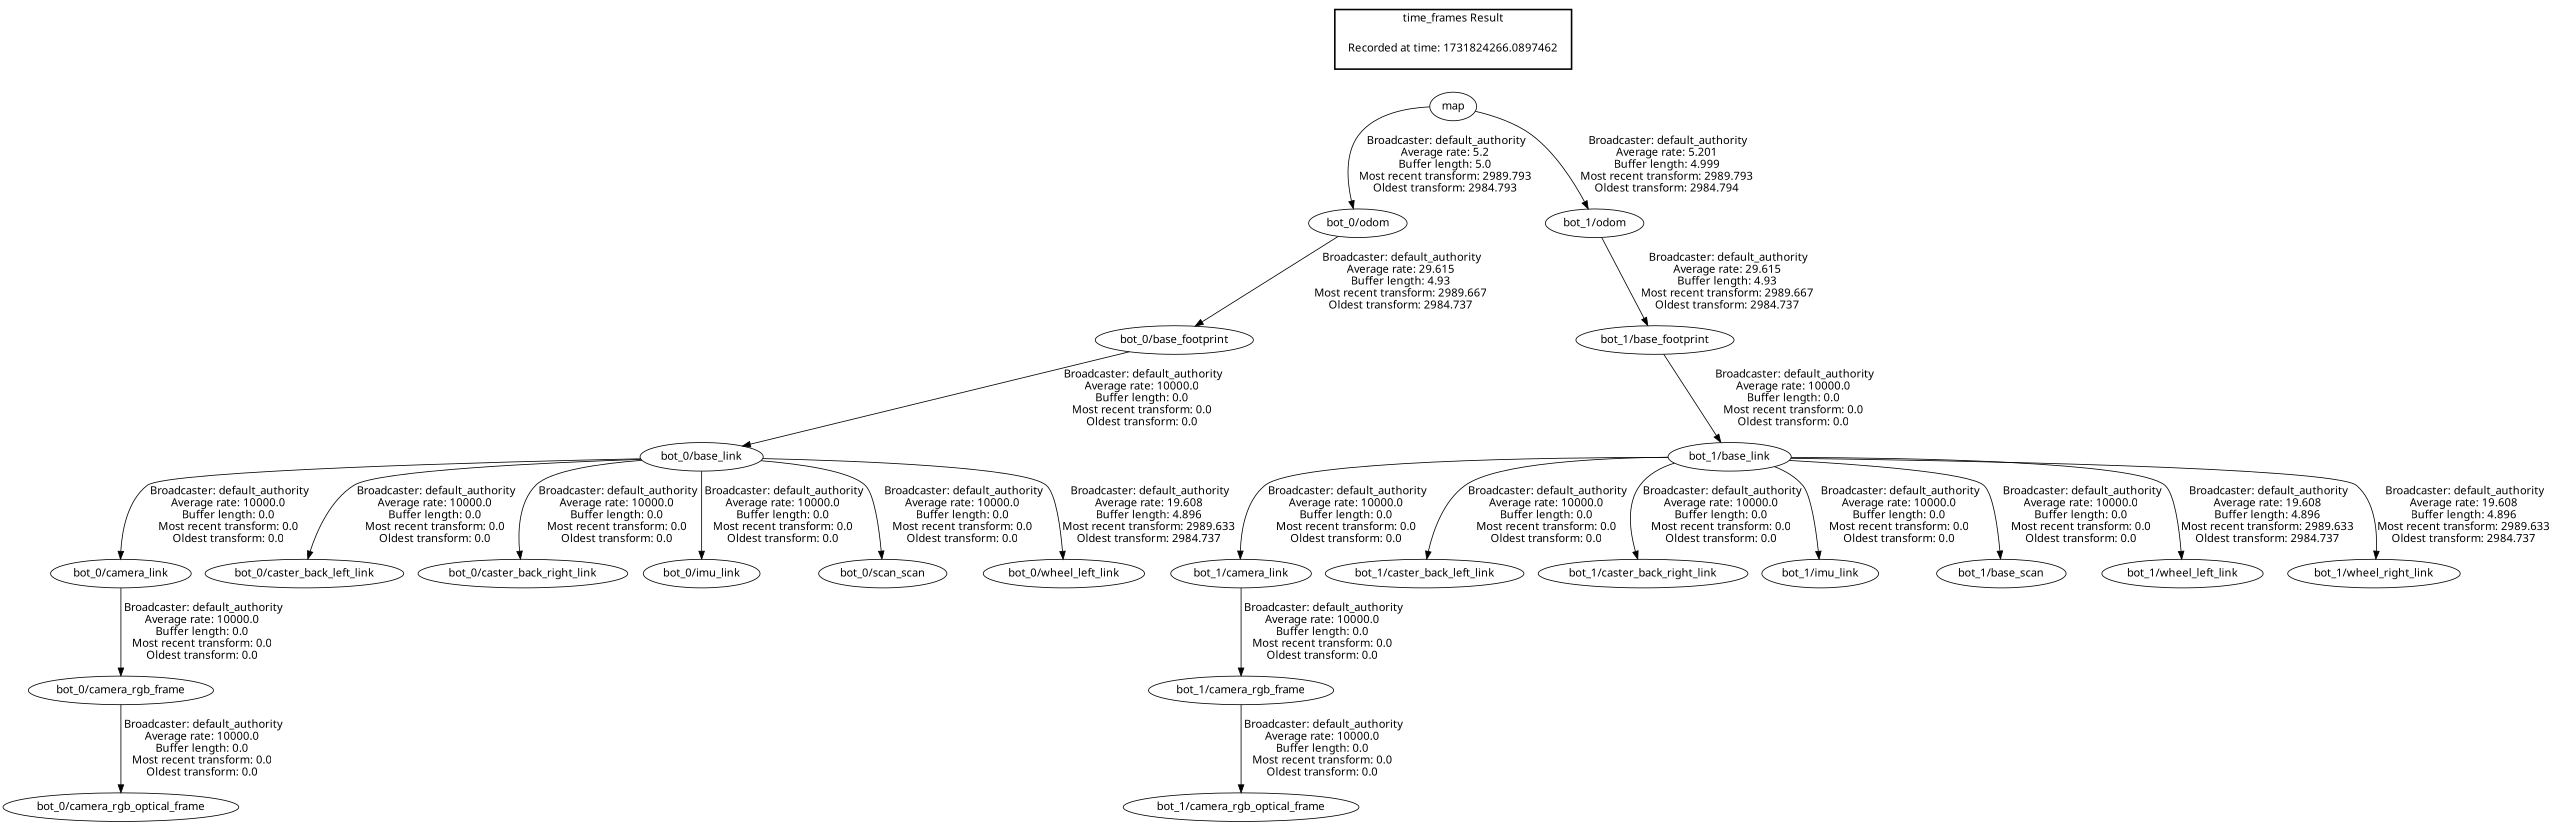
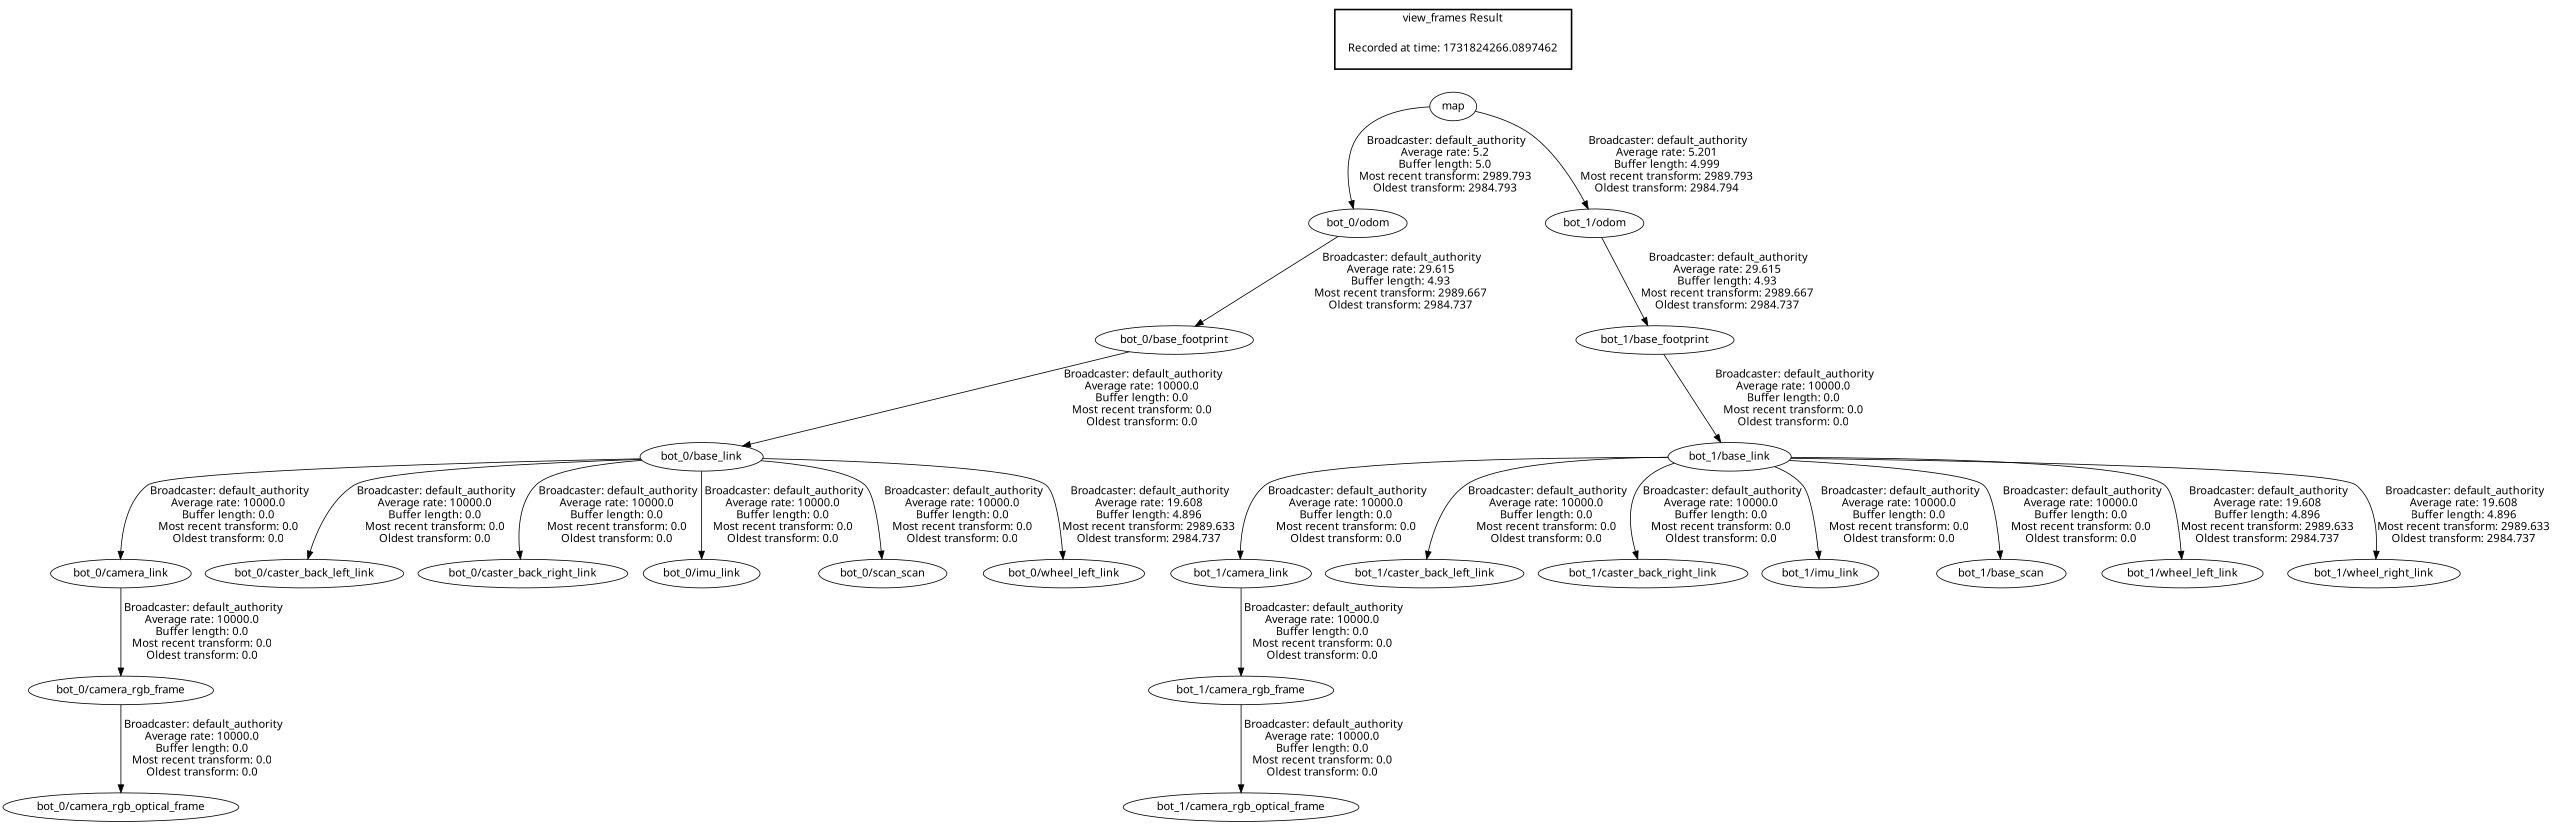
(1453, 19) -> (1453, 19)
